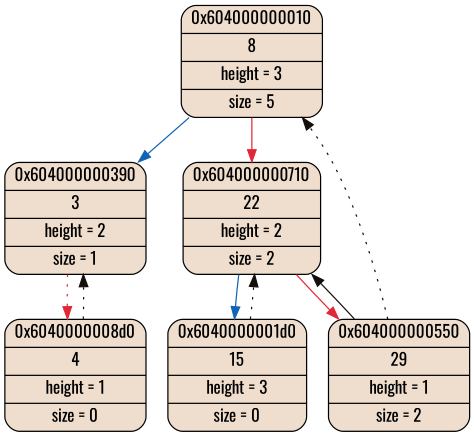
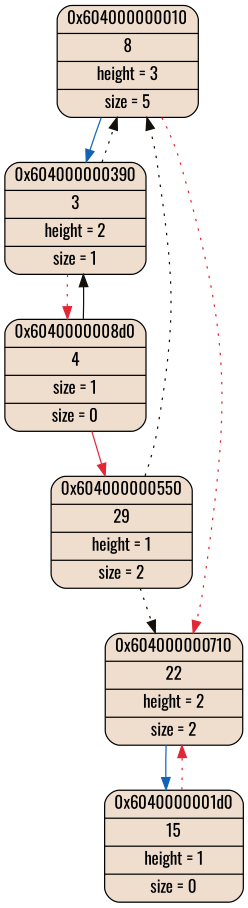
(252, 134) -> (221, 366)
none -> (108, 146)
(313, 292) -> (97, 448)
(338, 301) -> (146, 605)
(84, 303) -> (84, 303)
(252, 303) -> (182, 774)
(75, 389) -> (75, 389)
(237, 389) -> (174, 860)
